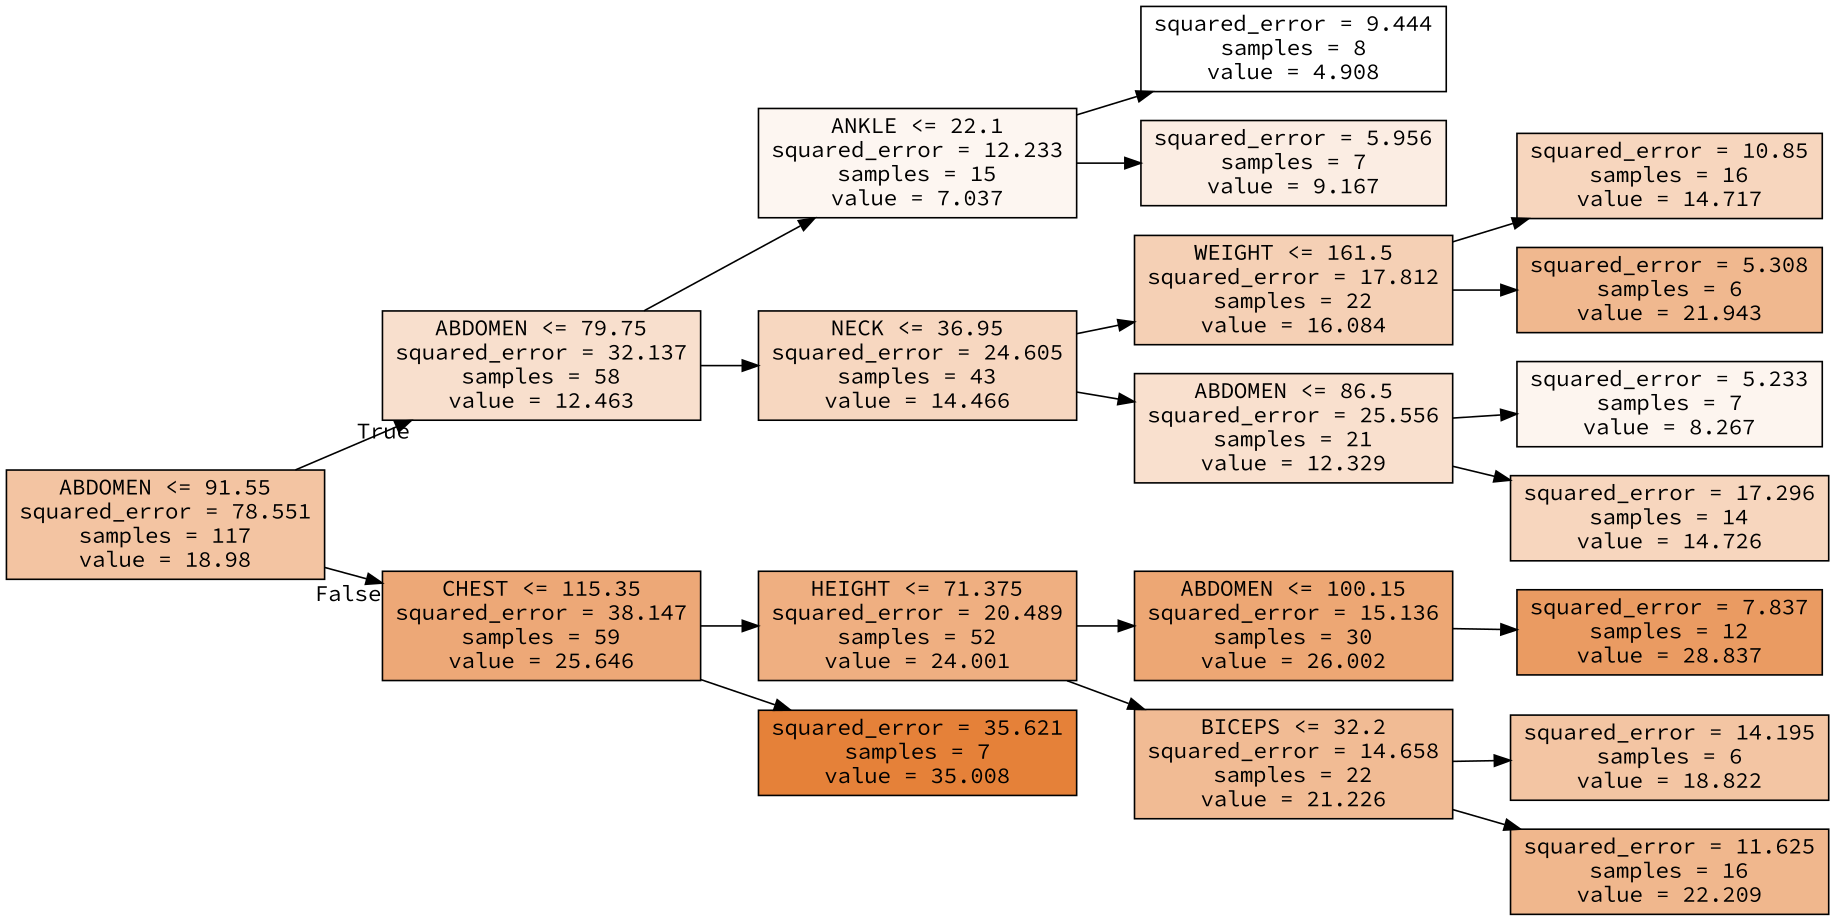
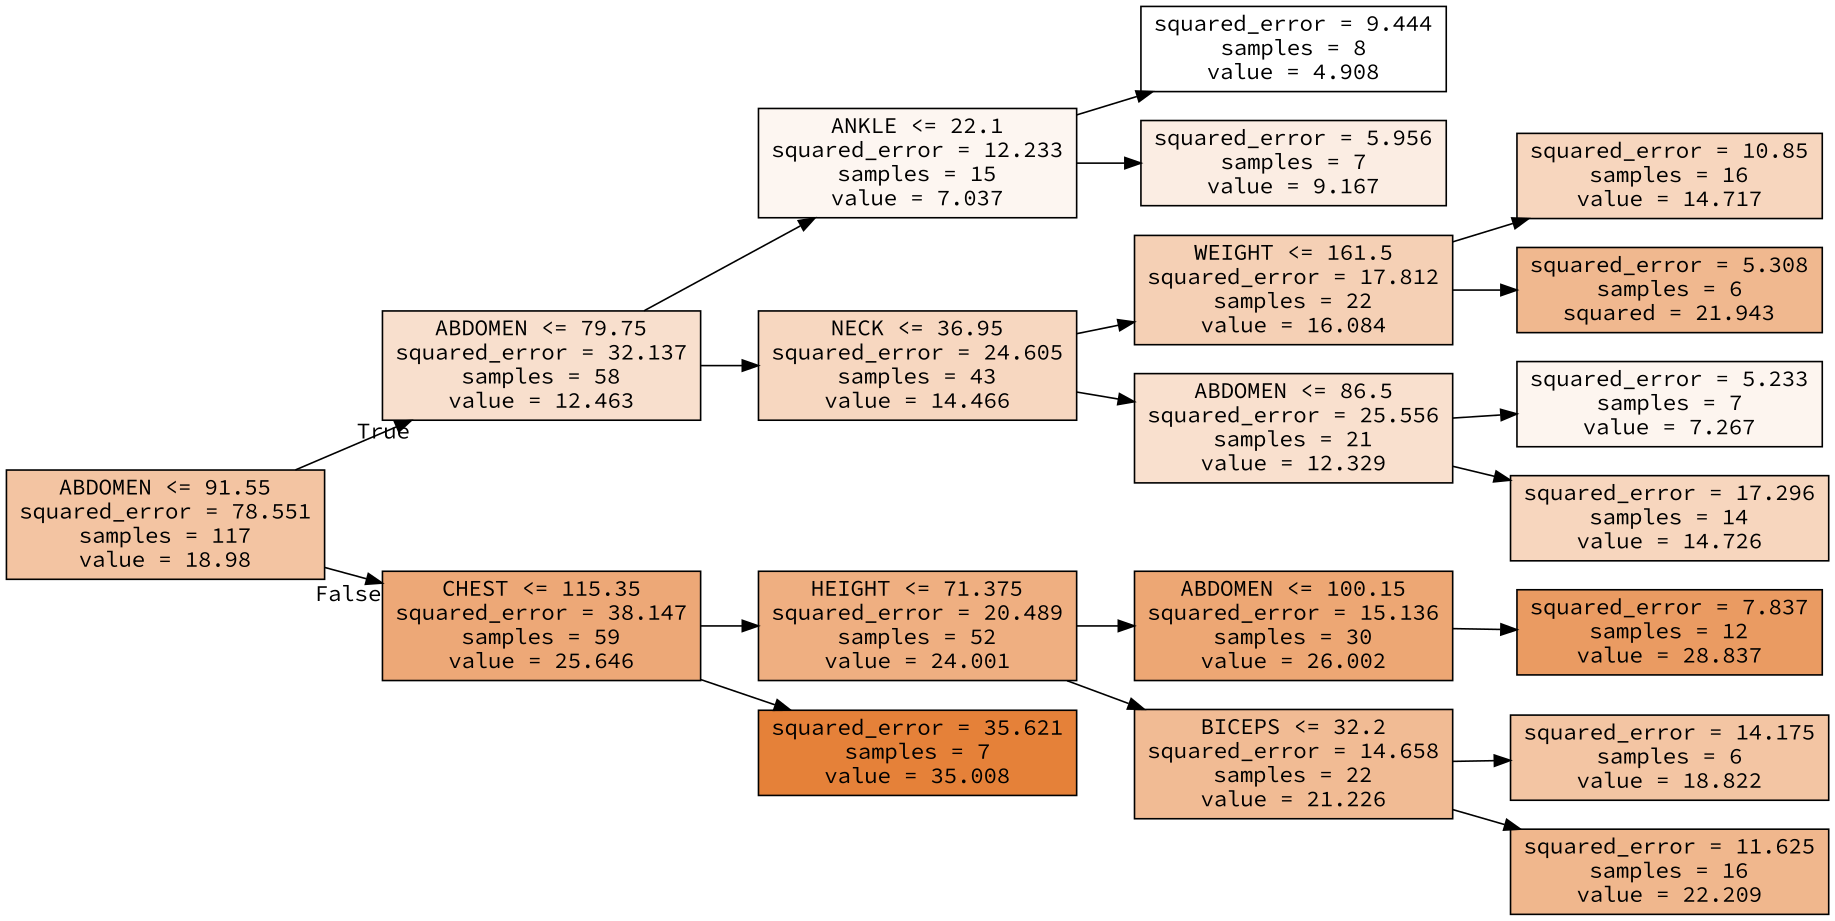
(1670, 290) -> (1670, 290)
(1670, 404) -> (1670, 404)
(1670, 758) -> (1670, 758)
